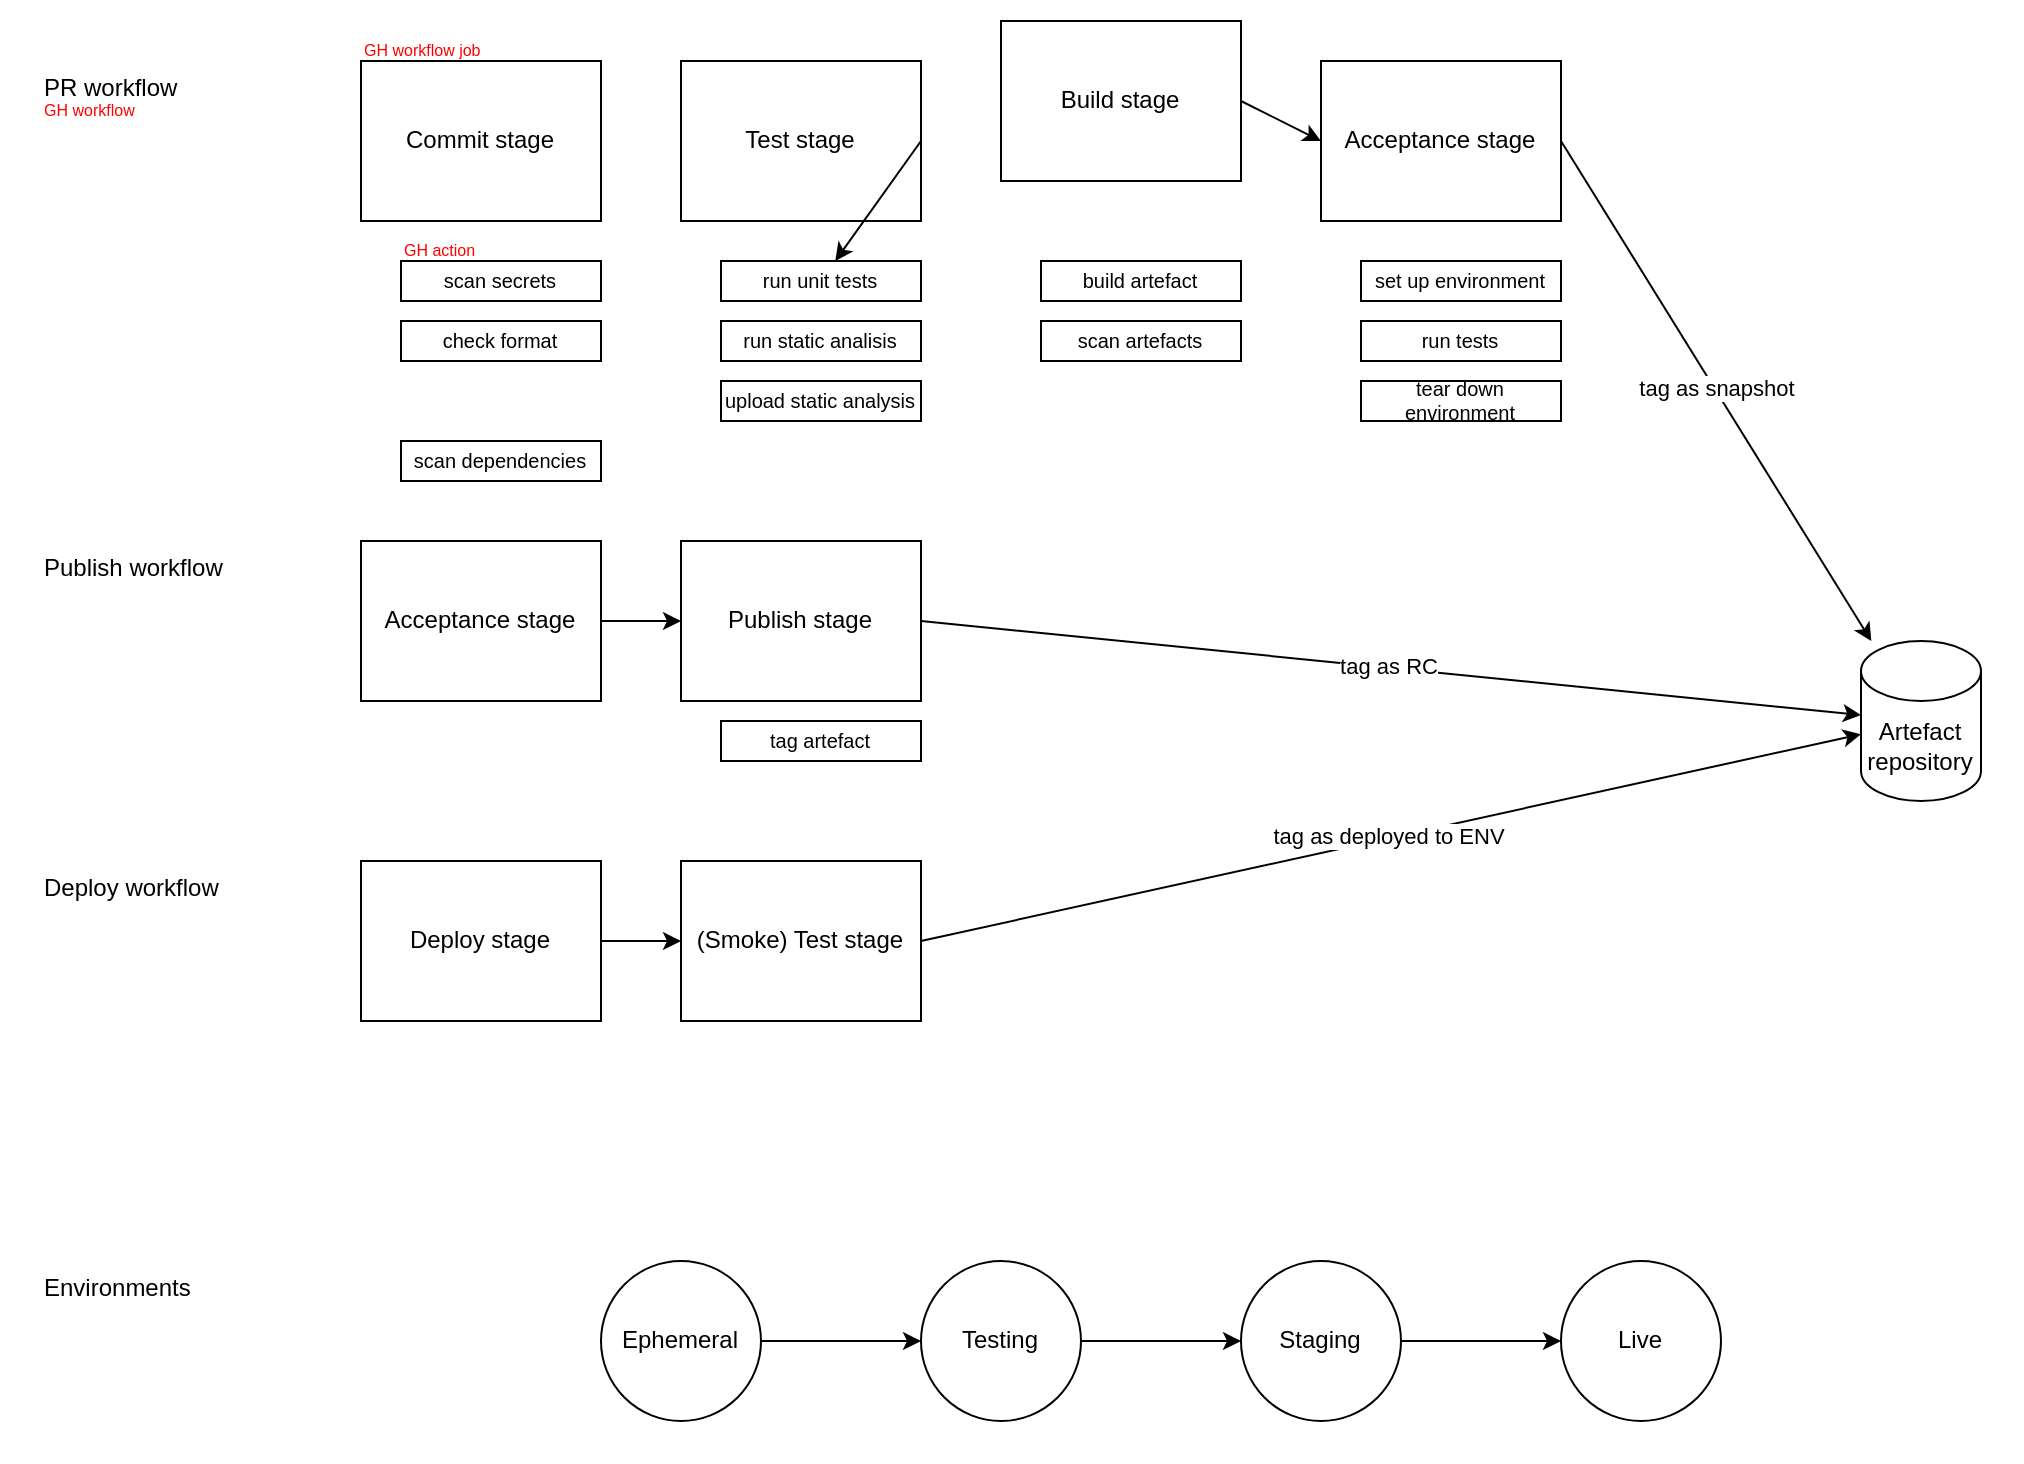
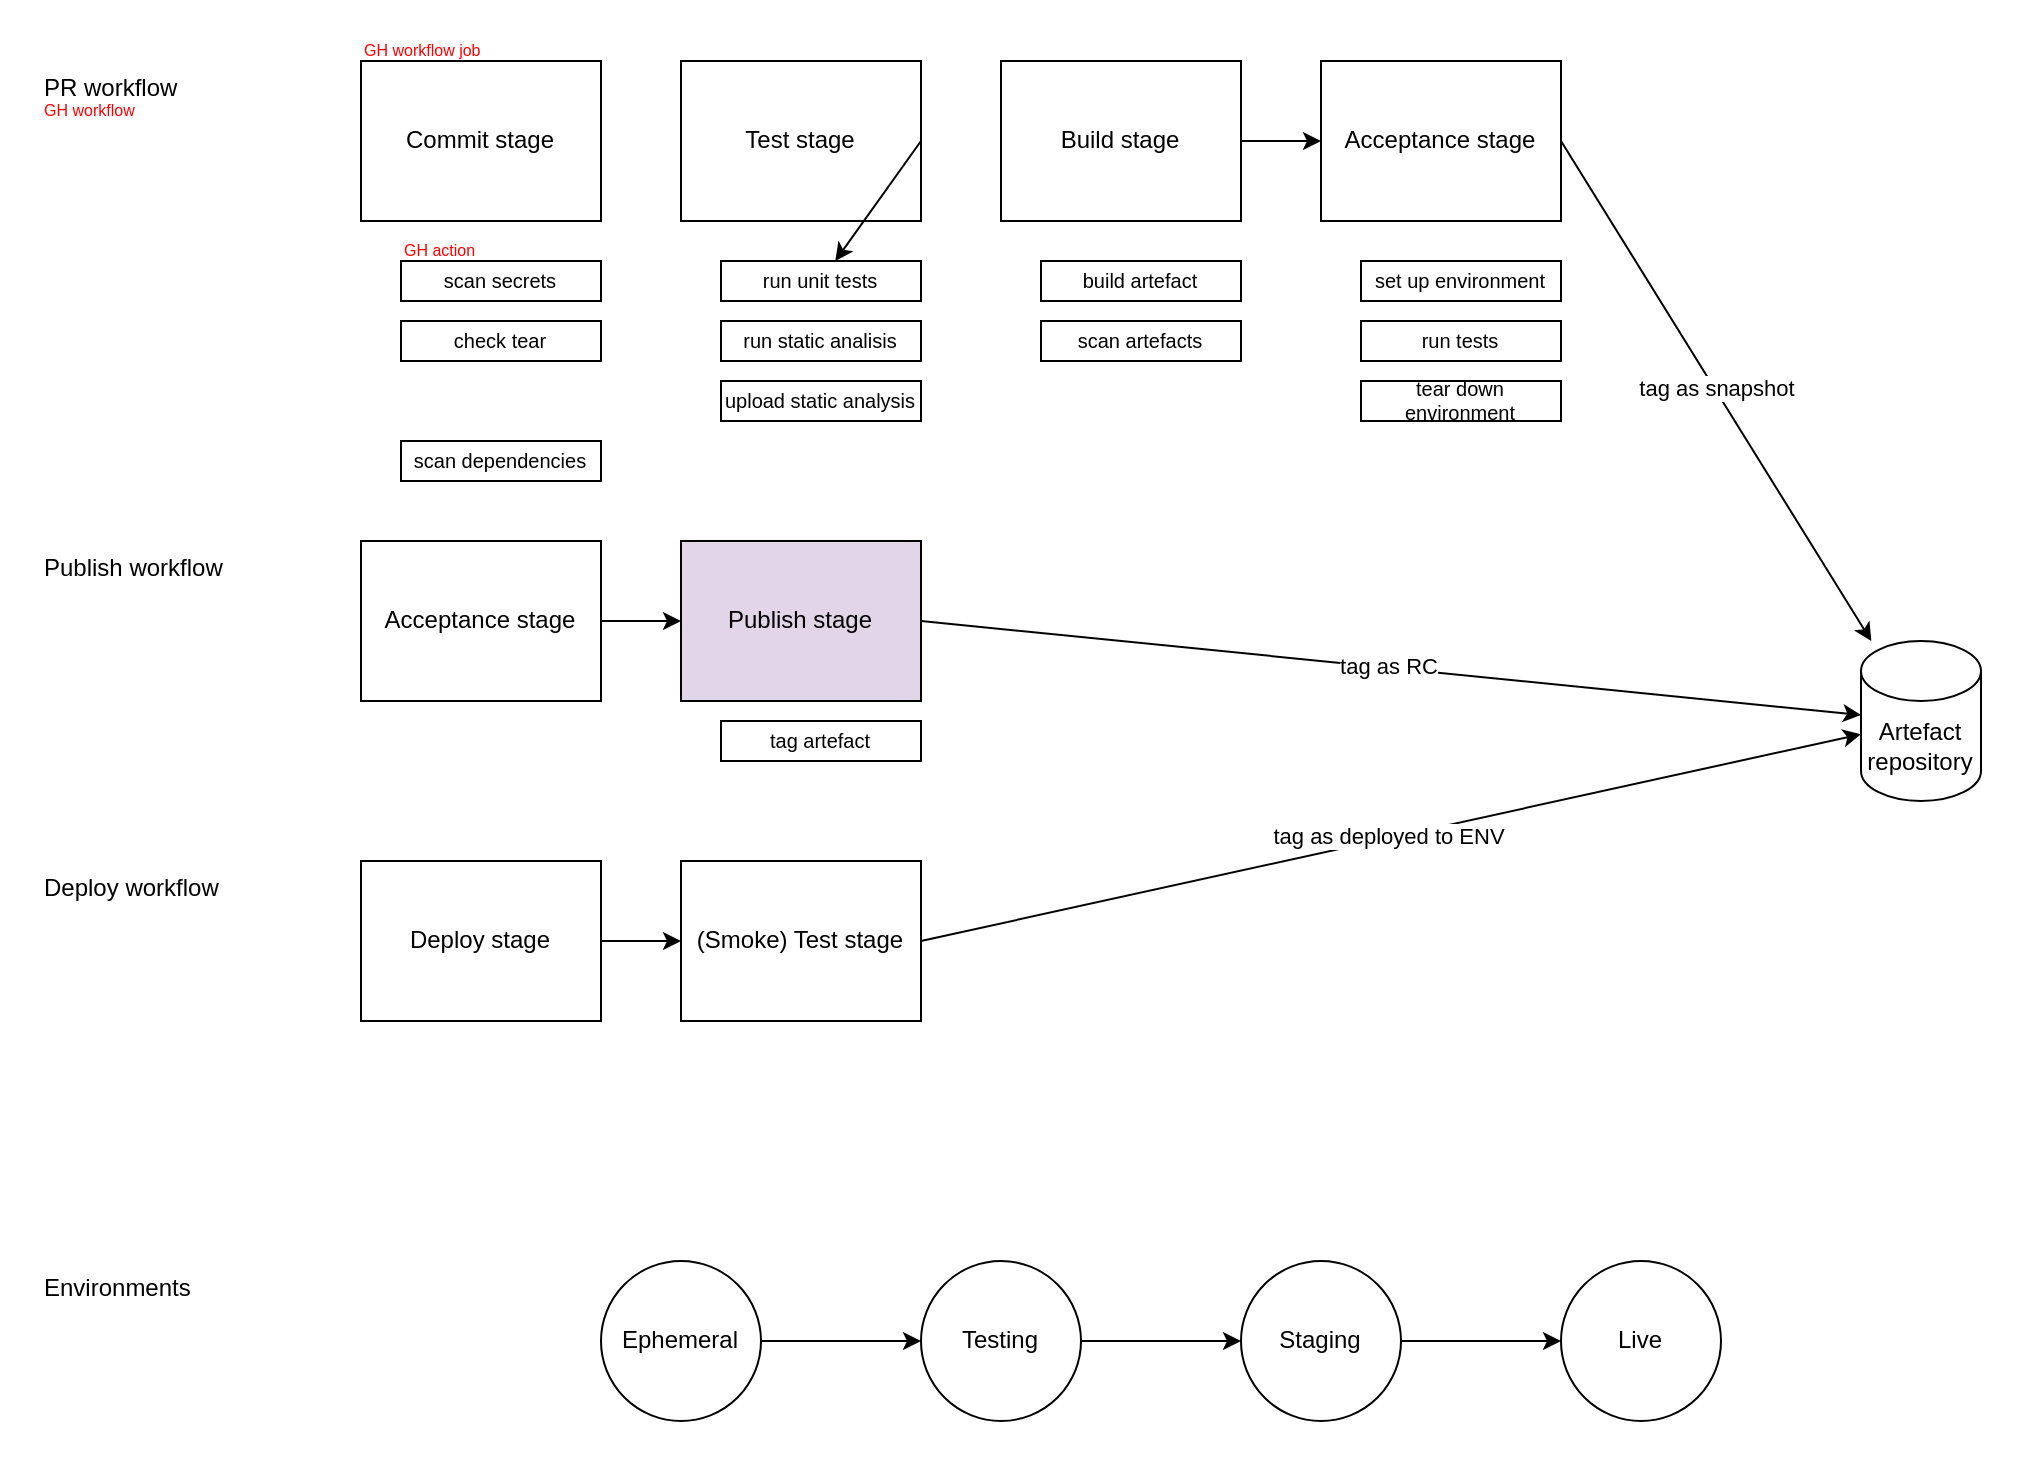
(1121, 101) -> (1121, 141)
(501, 341) -> (501, 341)
(801, 621) -> (801, 621)
